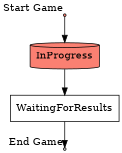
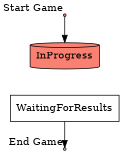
(65, 79) -> none
